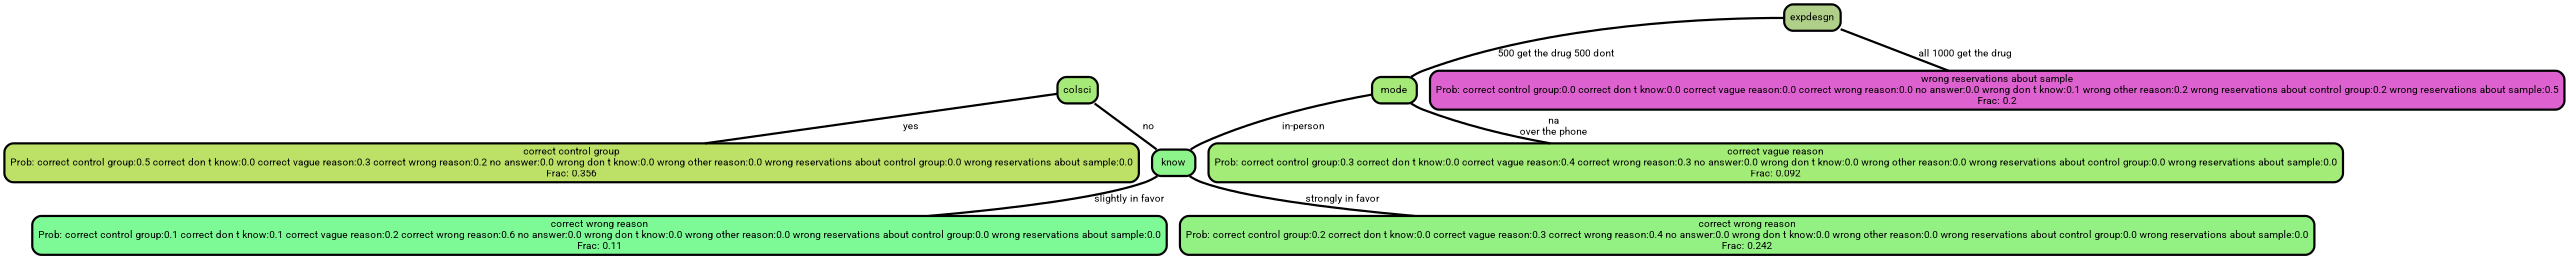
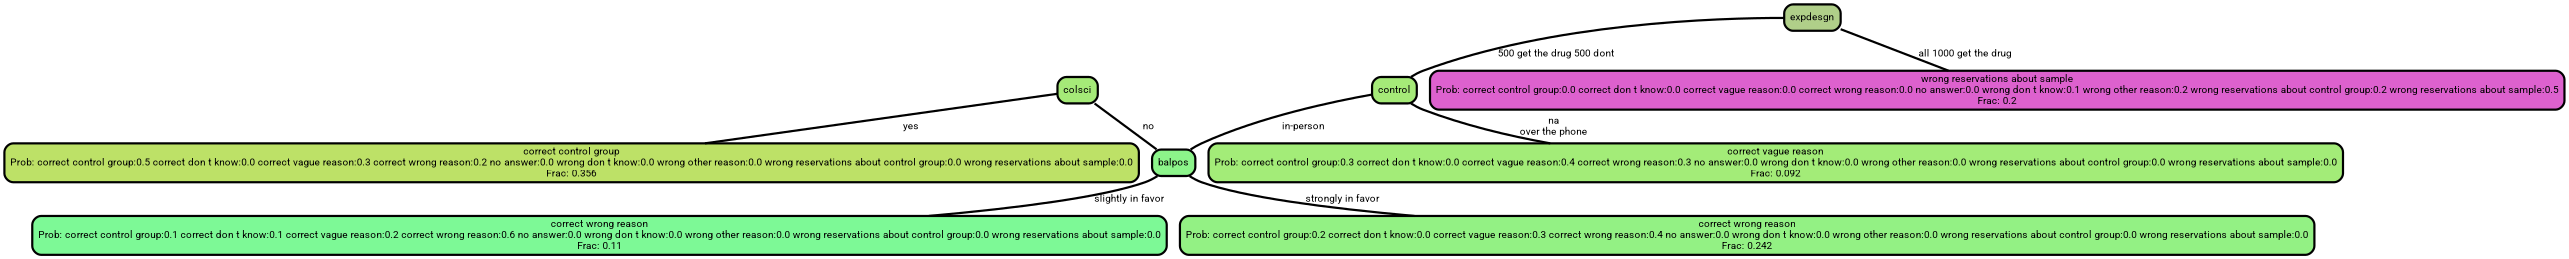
(1394, 90) -> (1394, 90)
(1174, 163) -> (1174, 163)
